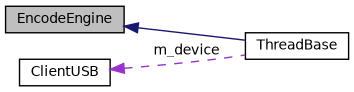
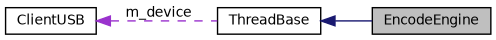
(192, 34) -> (354, 21)
